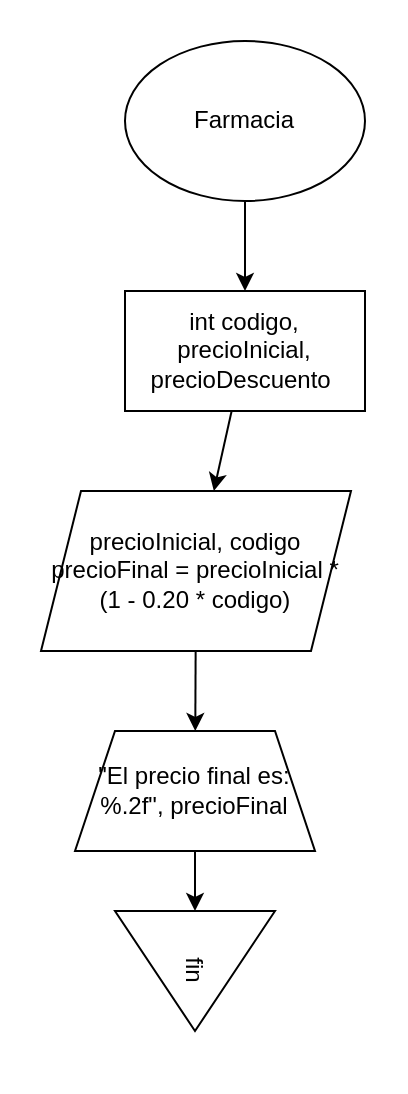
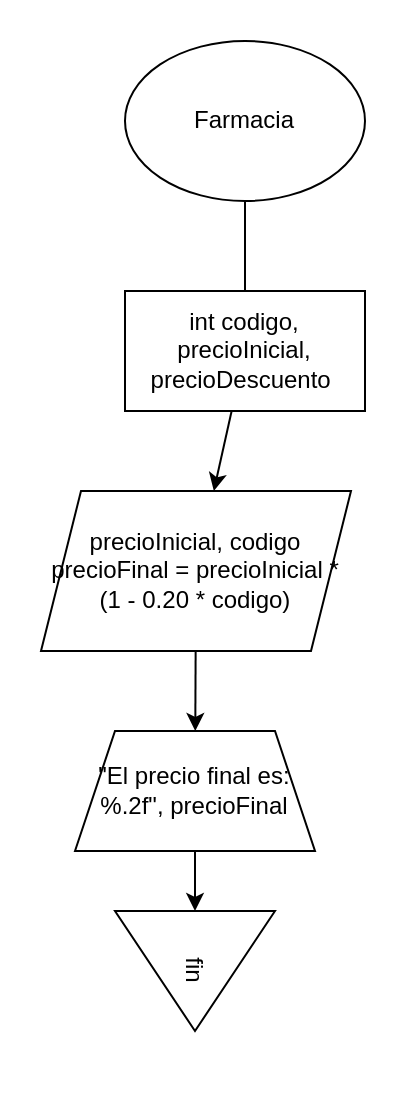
(245, 276) -> (245, 281)
